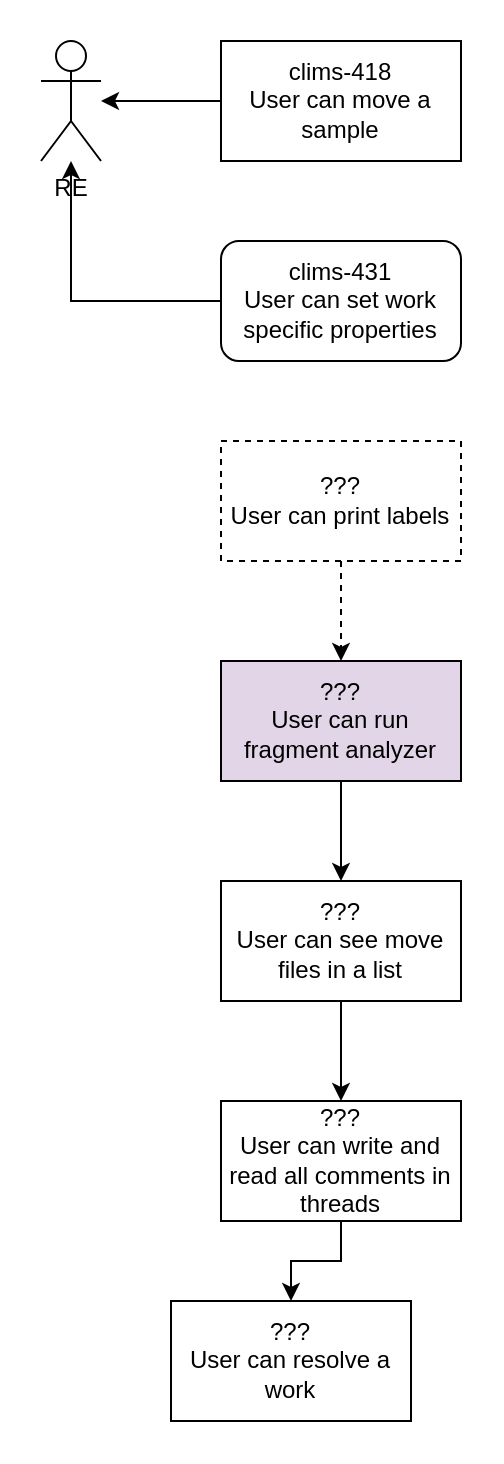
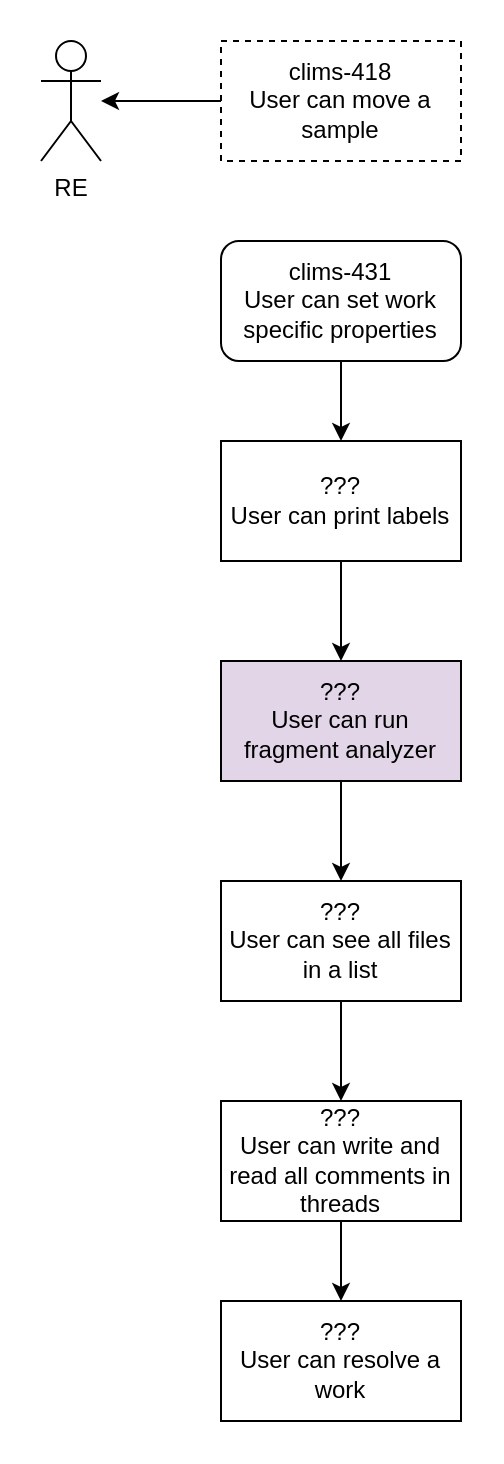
(341, 101) -> (341, 101)
(83, 301) -> (341, 394)
(341, 501) -> (341, 501)
(341, 603) -> (341, 603)
(341, 941) -> (341, 941)
(291, 1361) -> (341, 1361)
